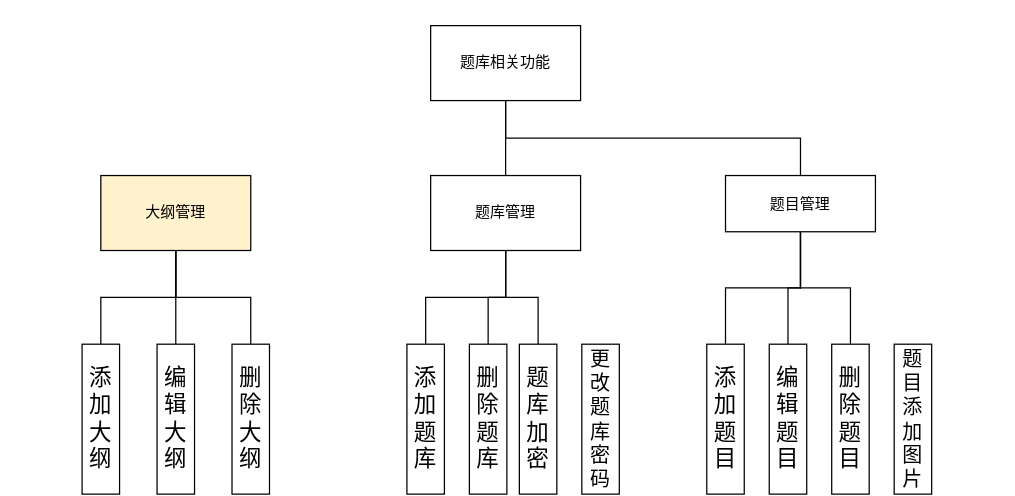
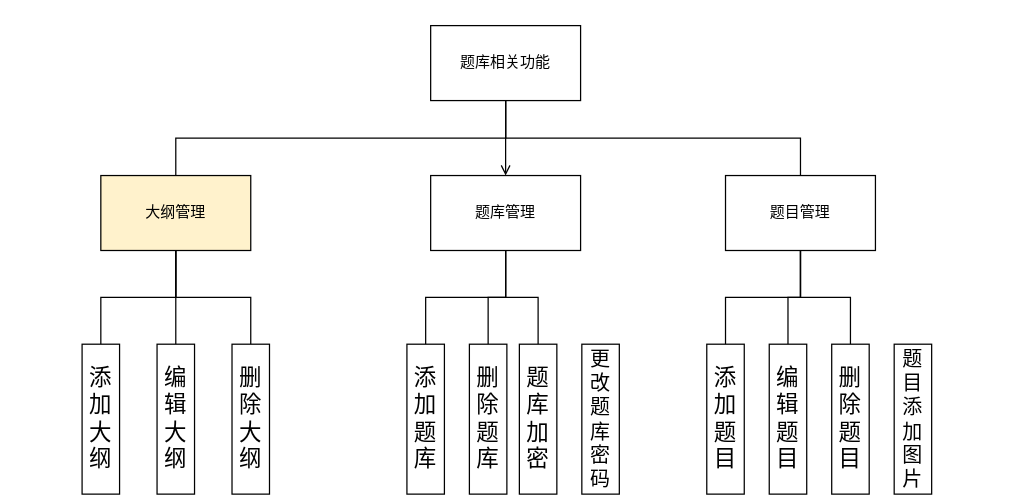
none -> (321, 138)
(506, 169) -> (506, 169)
(801, 204) -> (801, 213)
